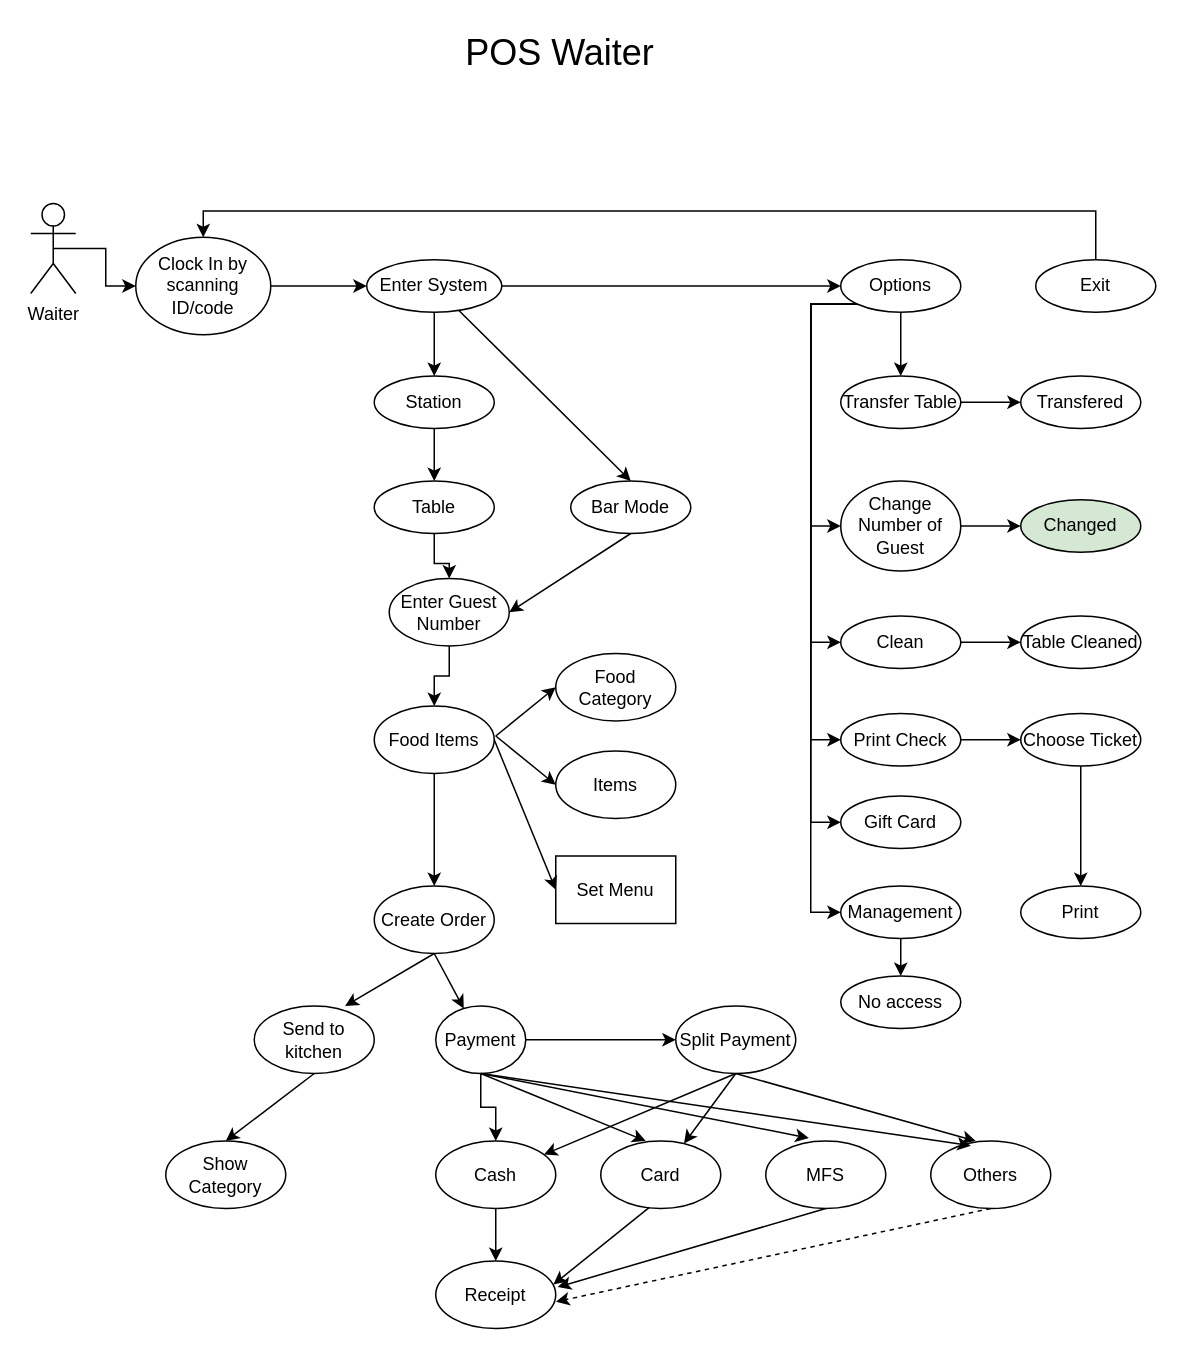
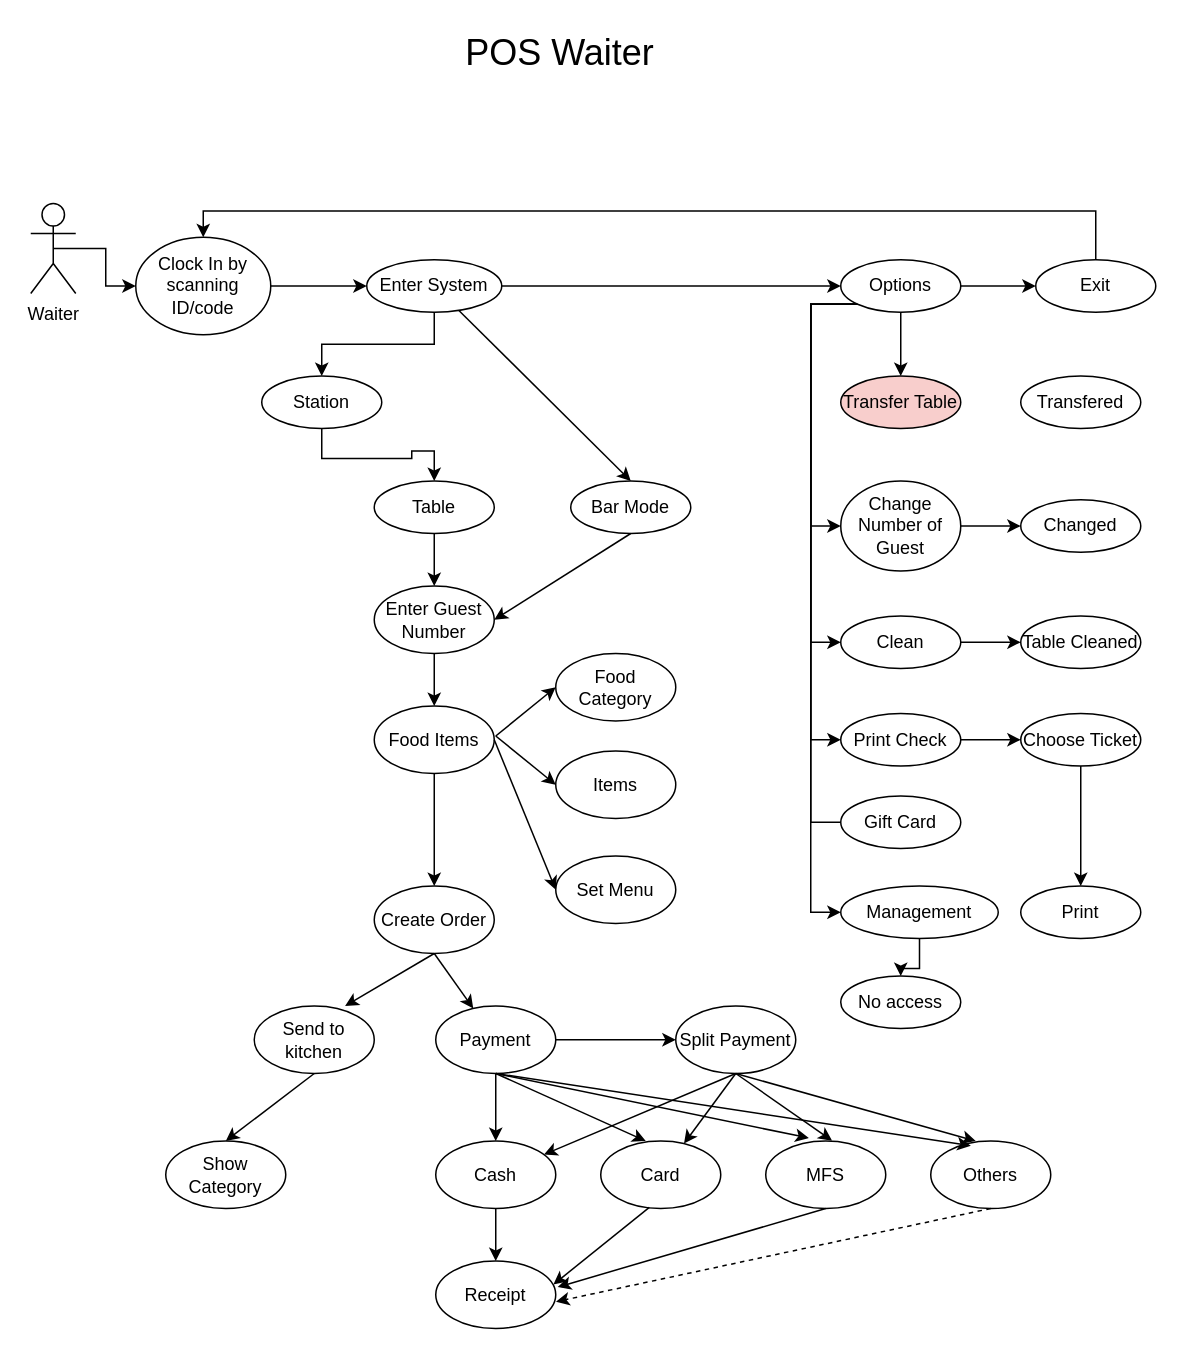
none -> (993, 286)
(434, 402) -> (322, 402)
(901, 402) -> (901, 402)
(986, 402) -> none
(1081, 526) -> (1081, 526)
(449, 612) -> (434, 620)
(829, 822) -> (833, 822)
(616, 890) -> (616, 890)
(901, 912) -> (920, 912)
(481, 1040) -> (496, 1040)
none -> (770, 1097)
